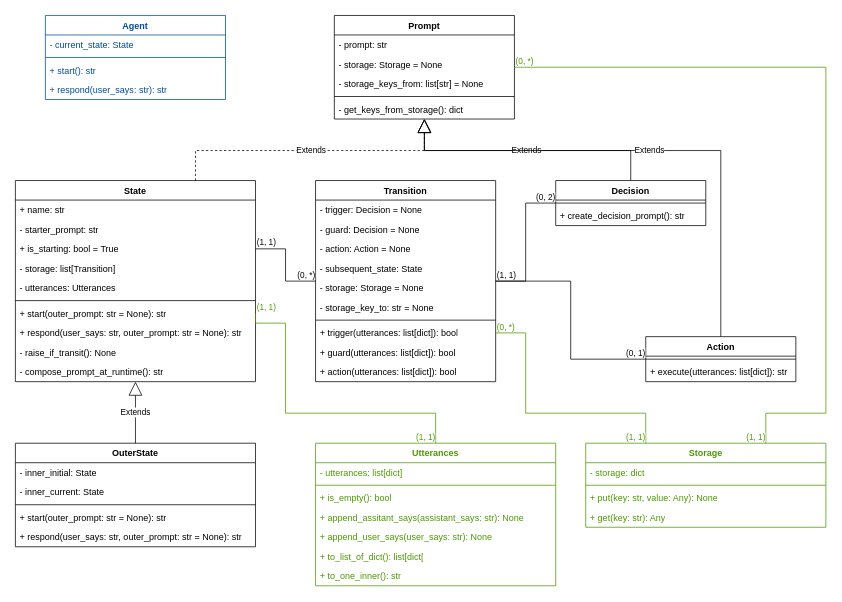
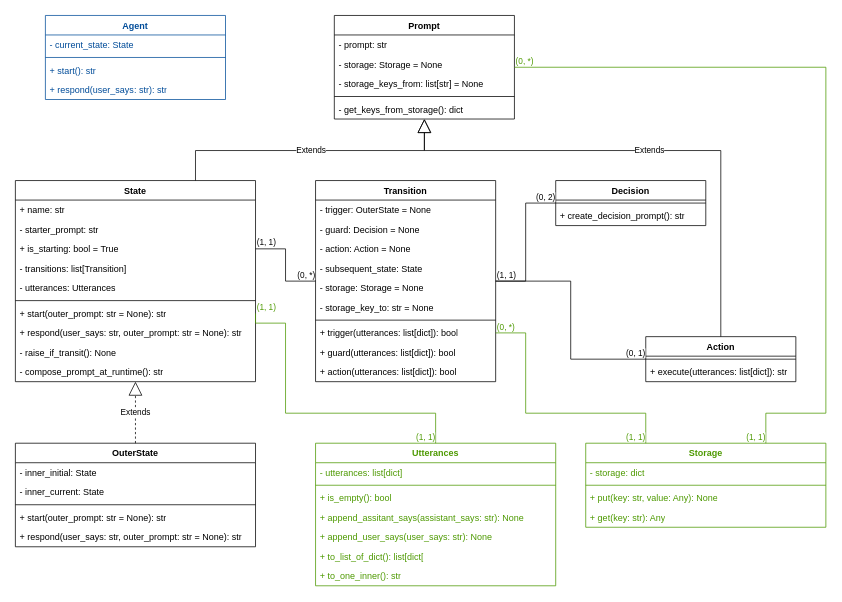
(231, 150) -> (231, 150)
(630, 166) -> none
(376, 211) -> (383, 211)
(80, 269) -> (87, 269)
(135, 429) -> (135, 429)
